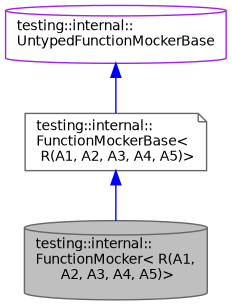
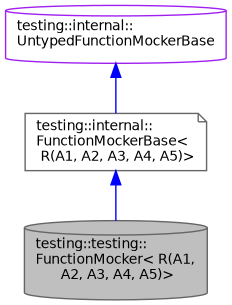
(116, 260) -> (116, 260)
